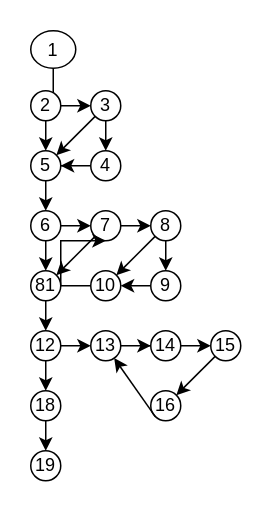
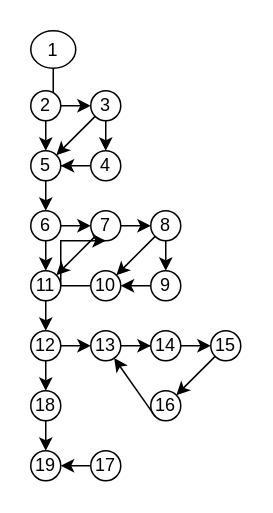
(46, 286) -> (46, 286)
none -> (81, 466)
none -> (106, 466)
